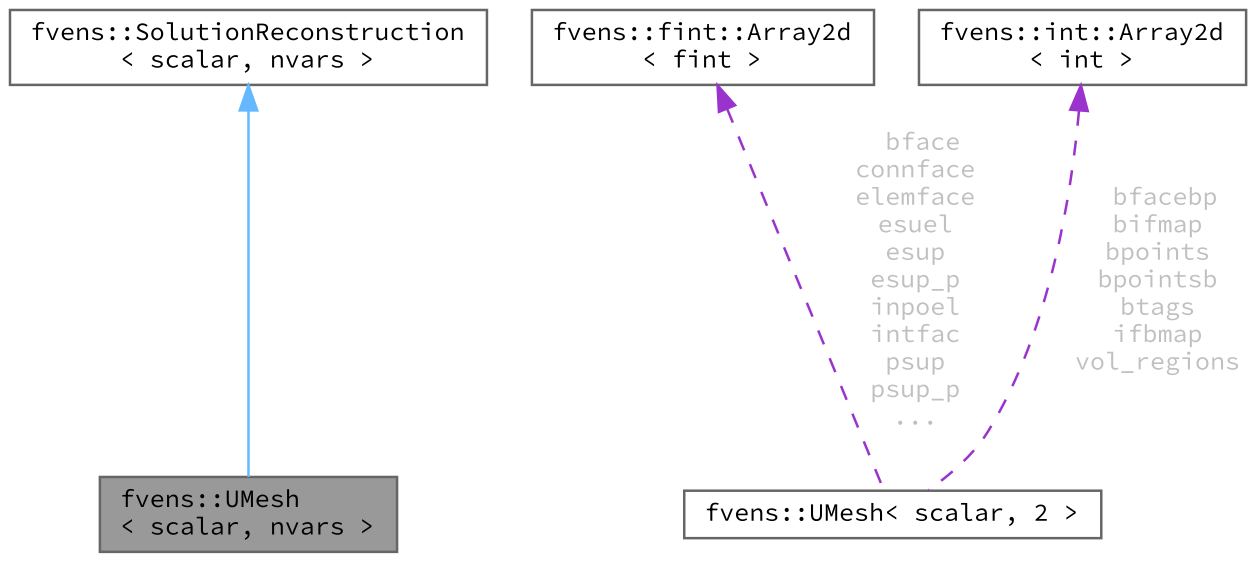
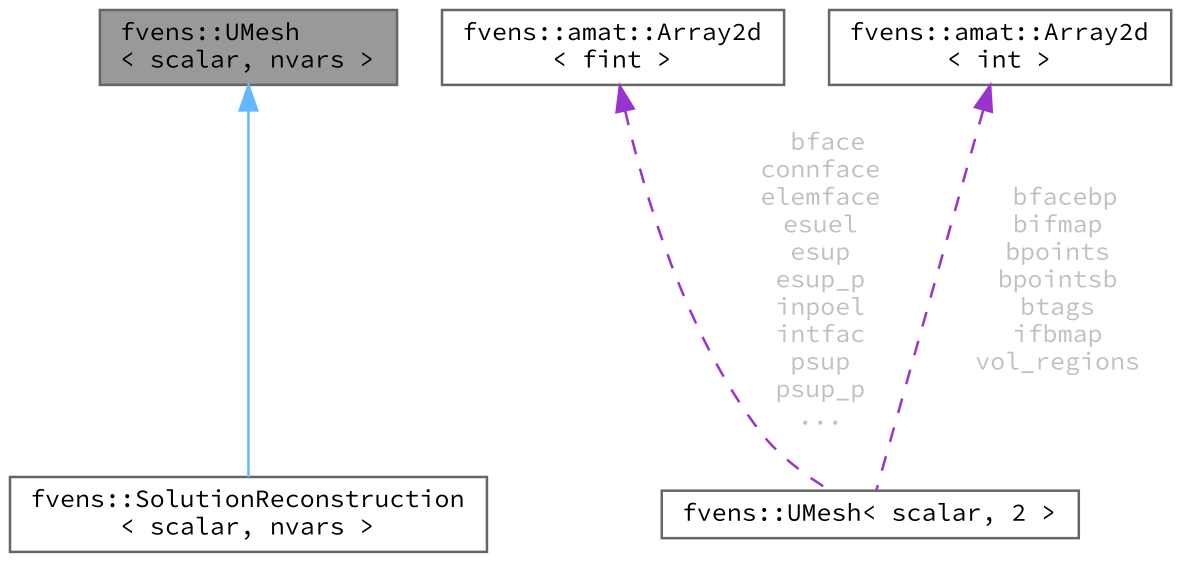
(703, 47) -> (613, 47)
(1083, 47) -> (1000, 47)
(248, 294) -> (248, 294)
